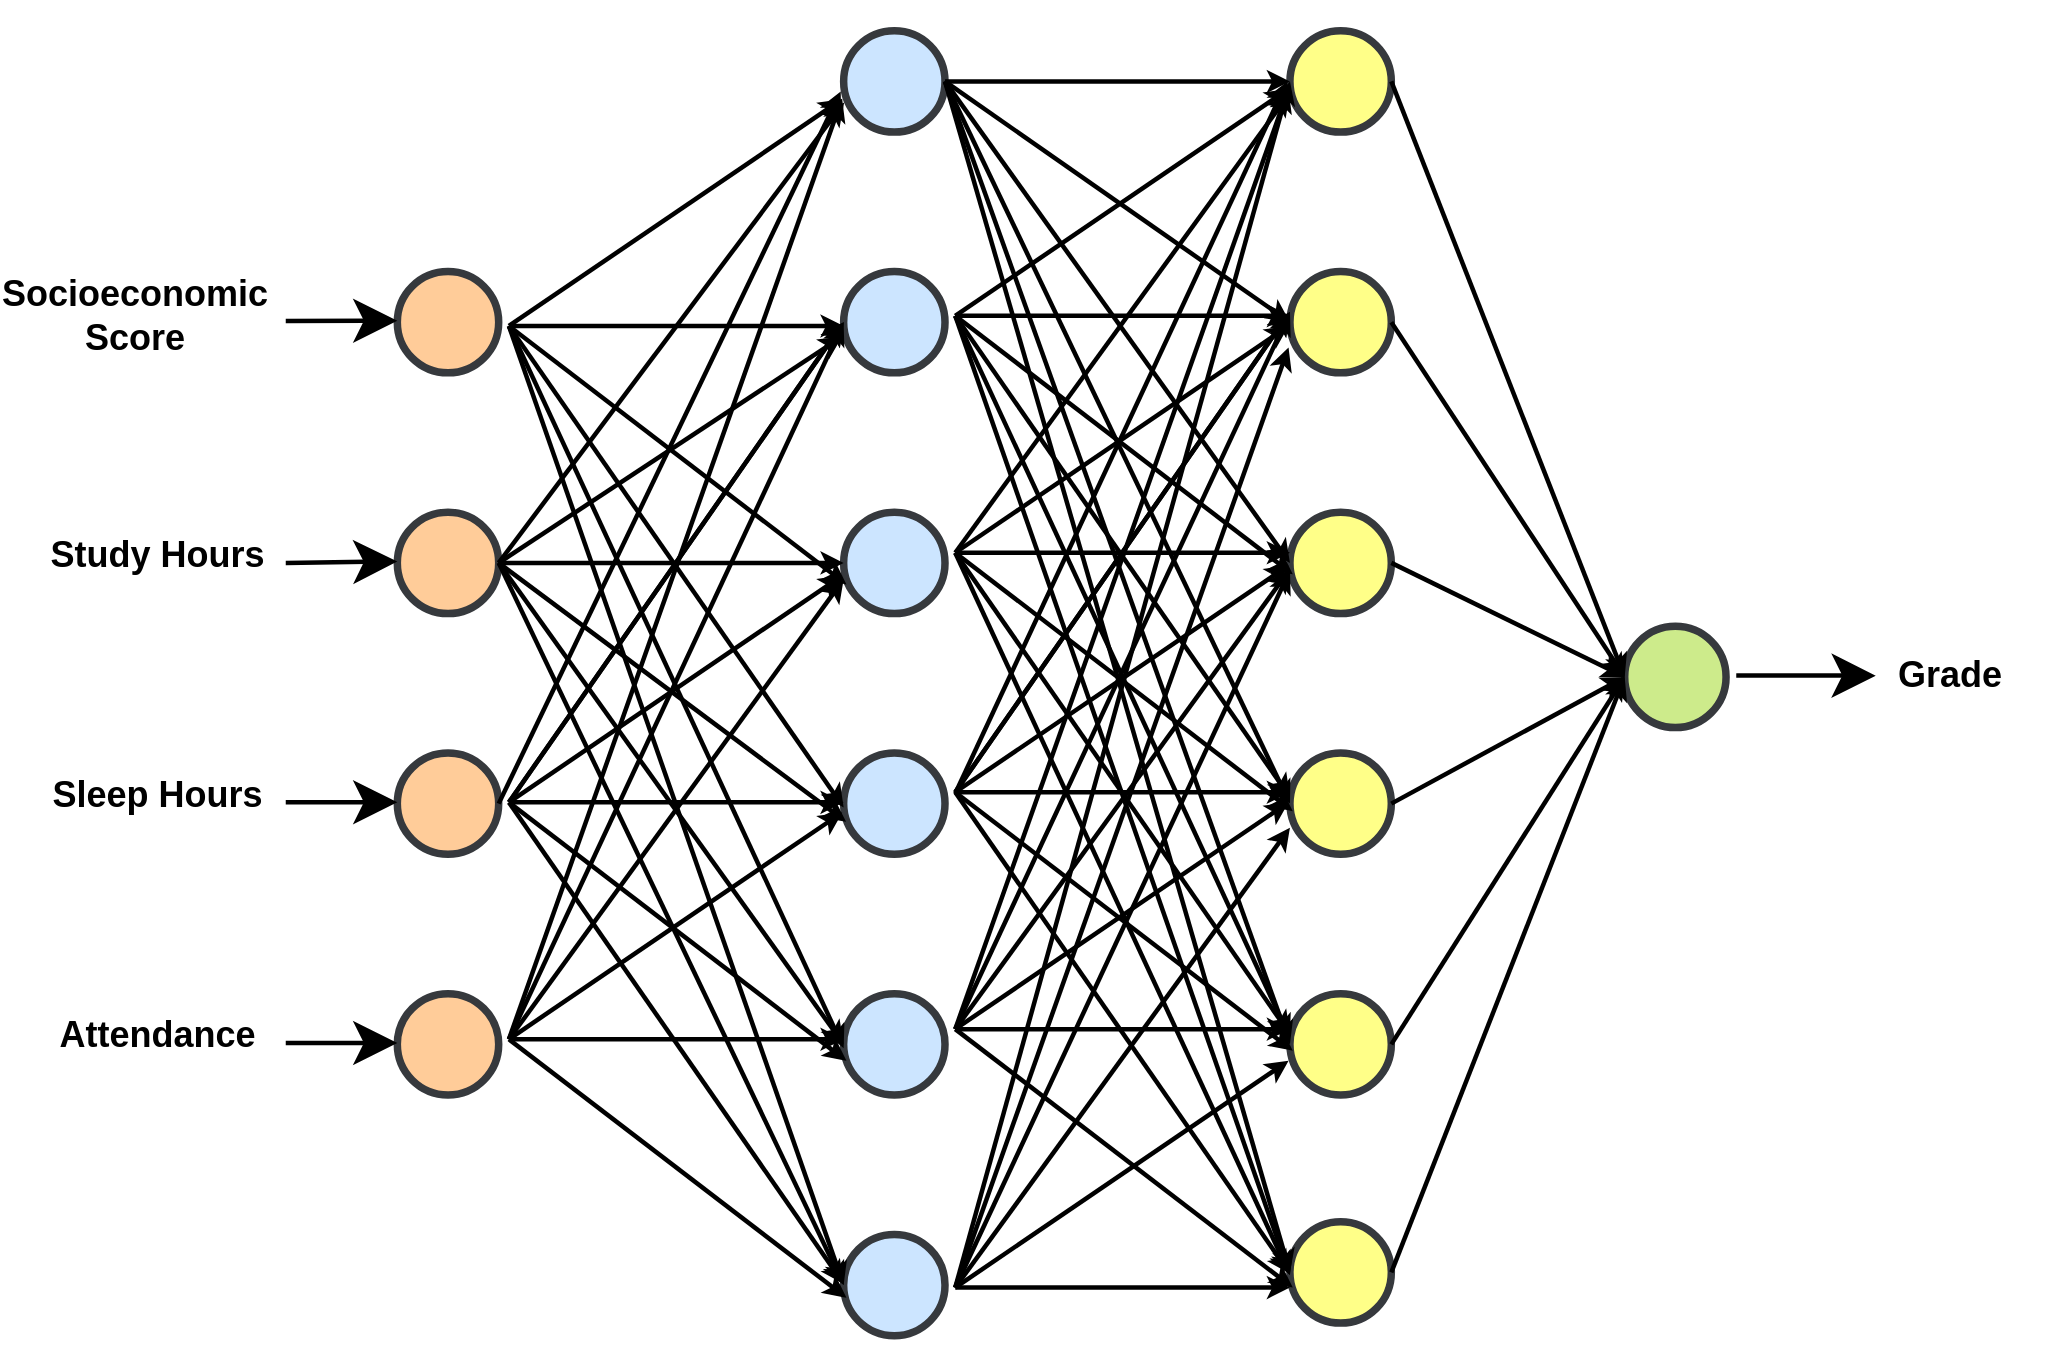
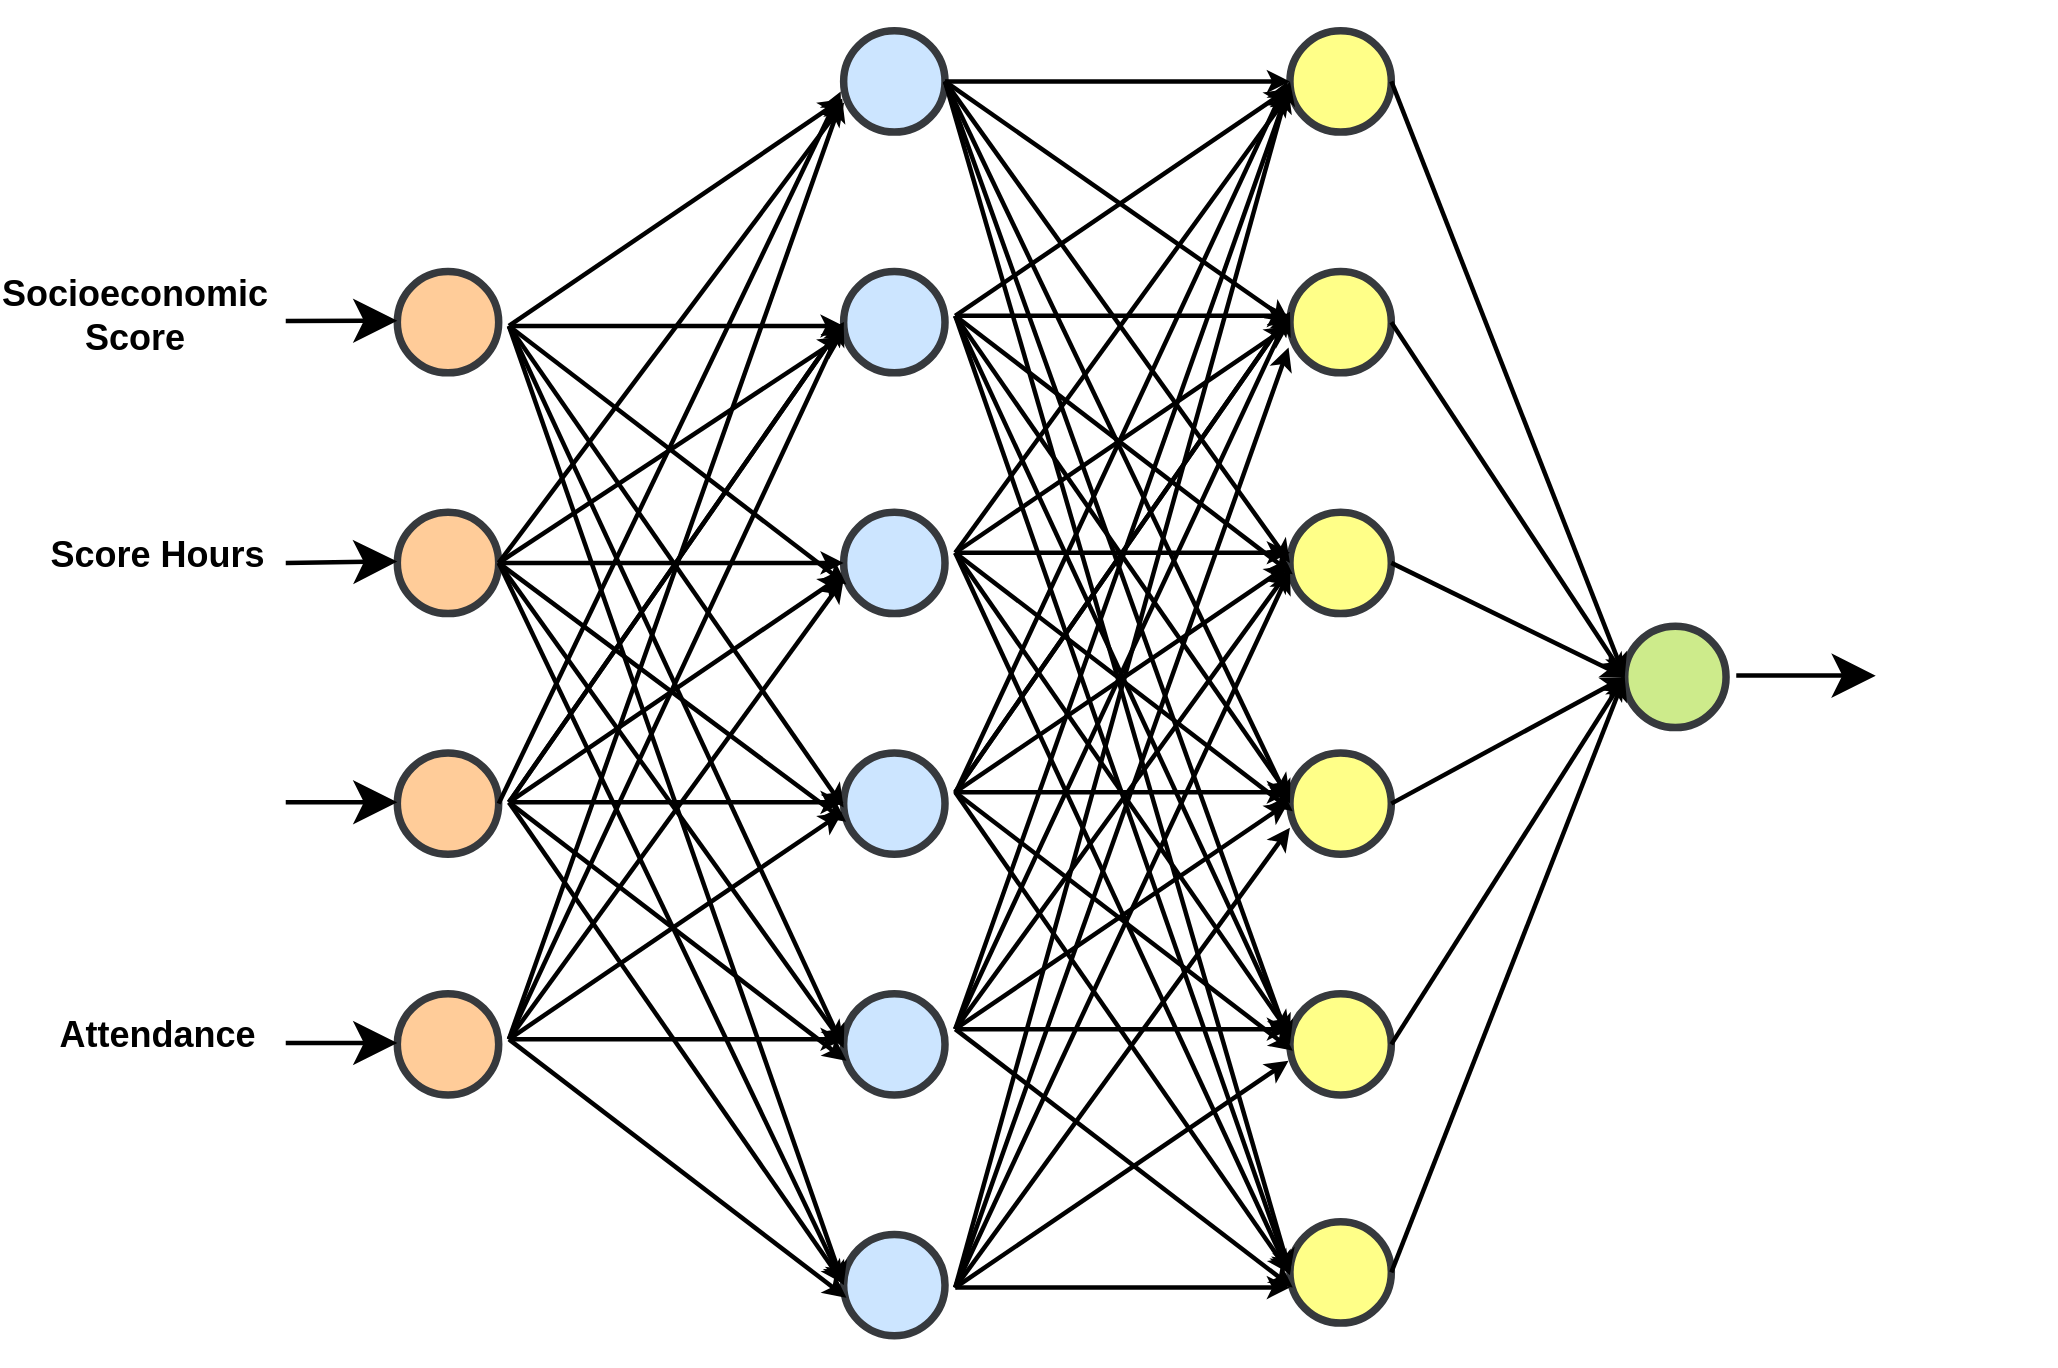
(158, 556) -> (158, 556)
(1951, 676) -> none
(158, 796) -> none
